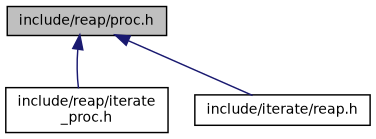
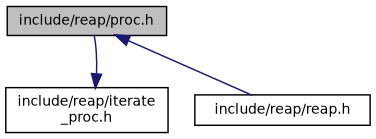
(77, 69) -> (96, 54)
(282, 110) -> (282, 110)
